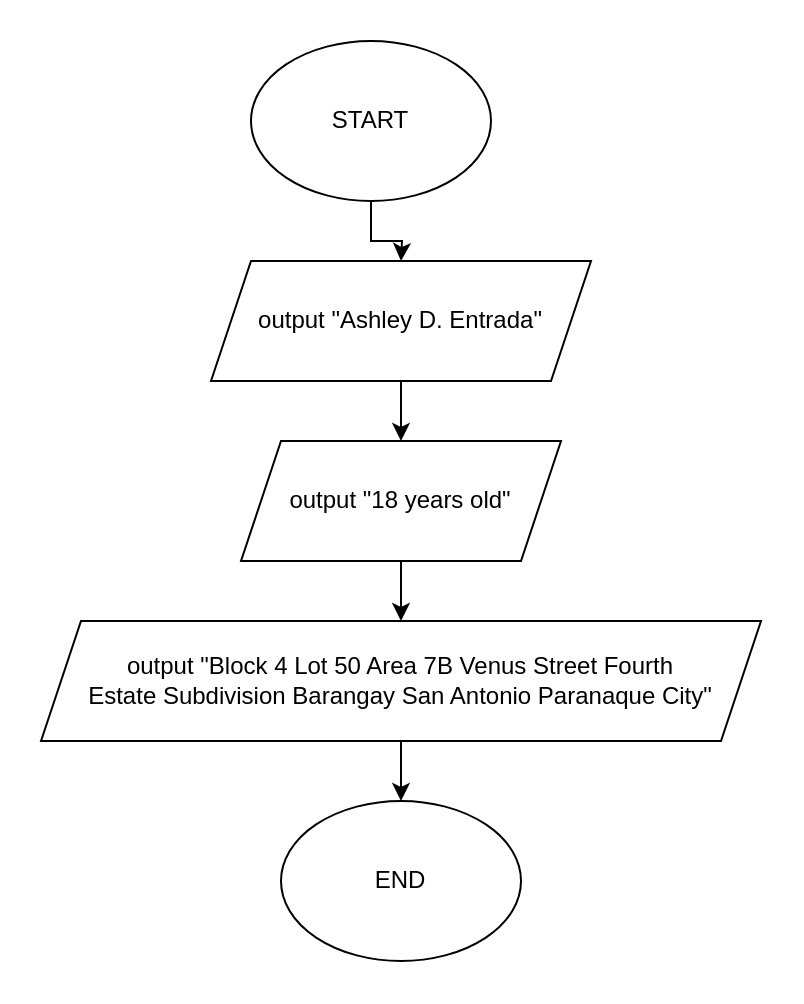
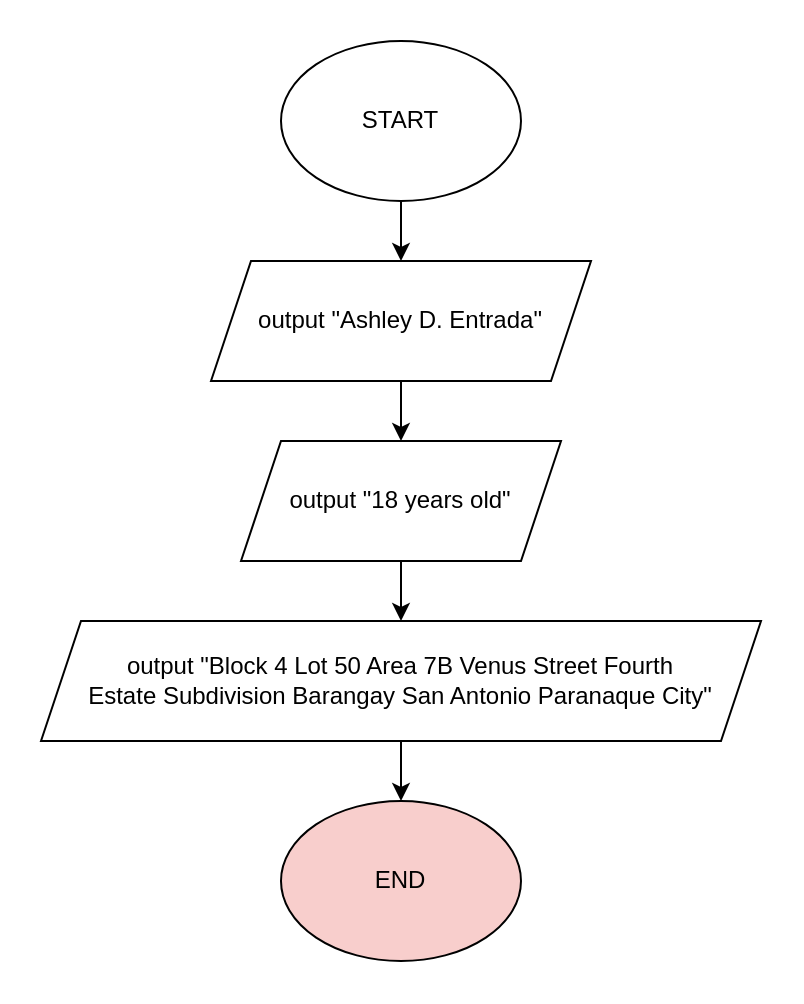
(371, 121) -> (401, 121)
(401, 881) -> (401, 881)
